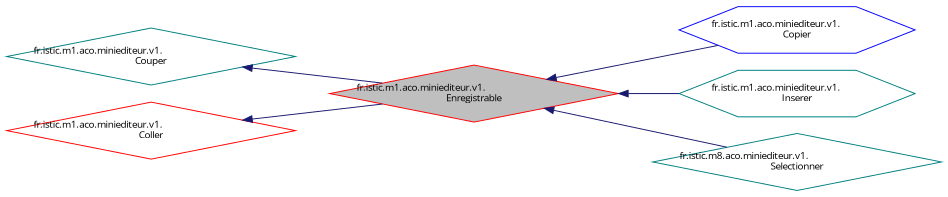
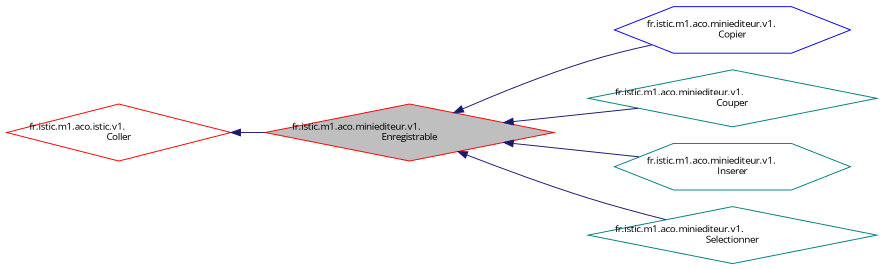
(317, 76) -> (576, 115)
(151, 131) -> (119, 133)
(797, 162) -> (732, 235)
